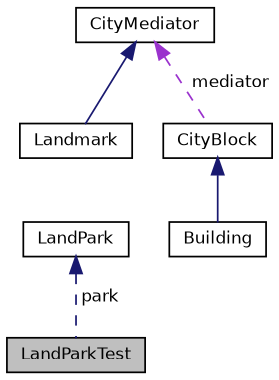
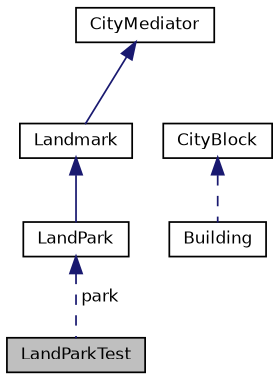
(186, 91) -> none
none -> (76, 199)
(218, 199) -> (218, 199)
